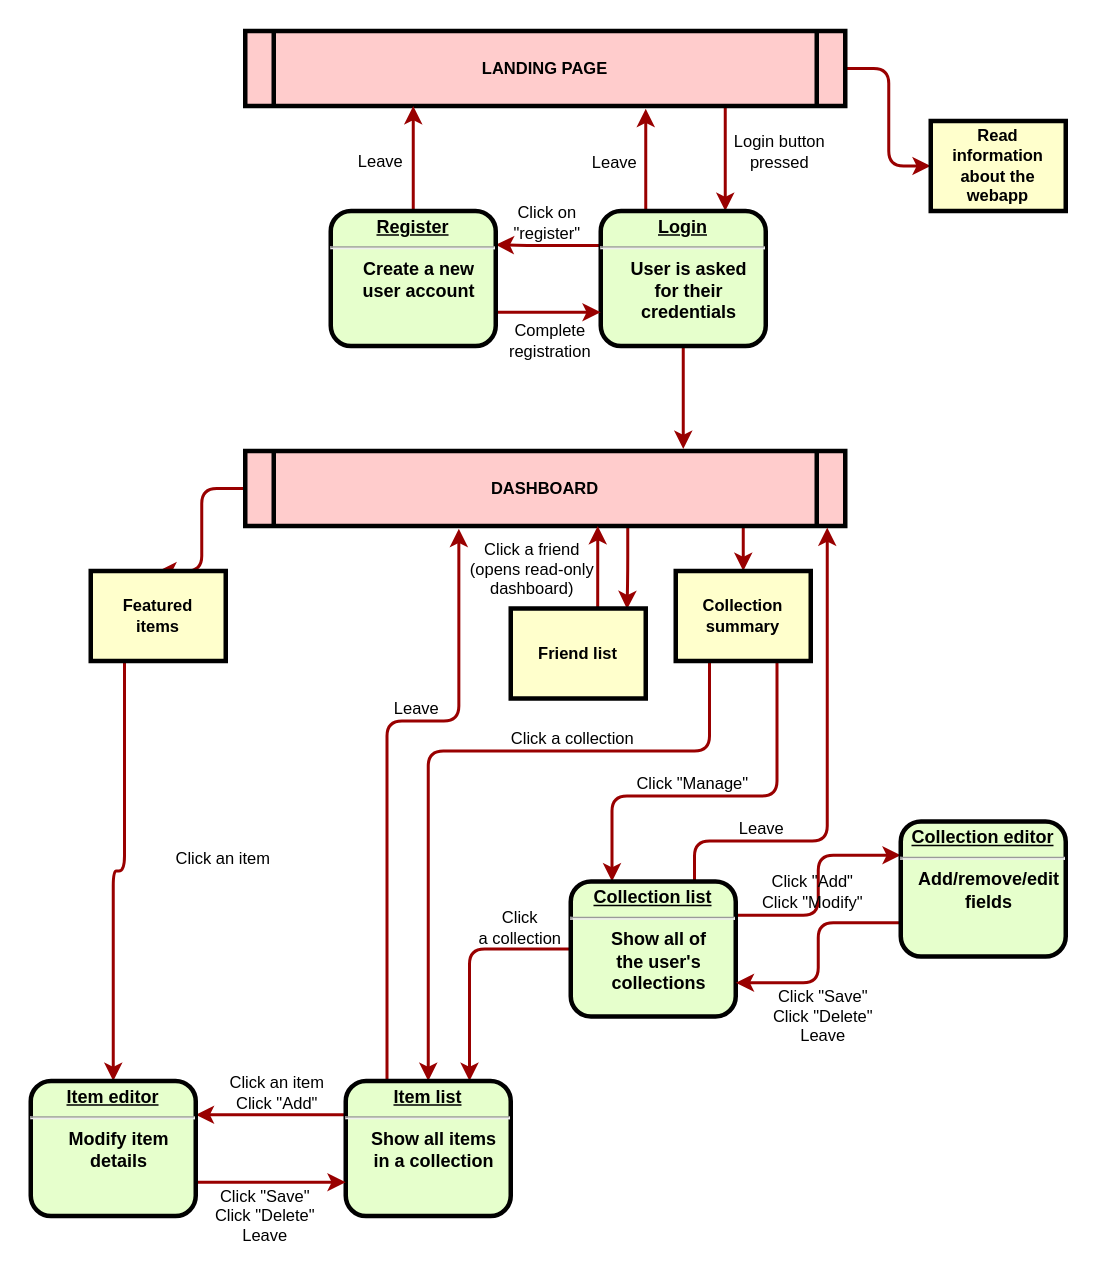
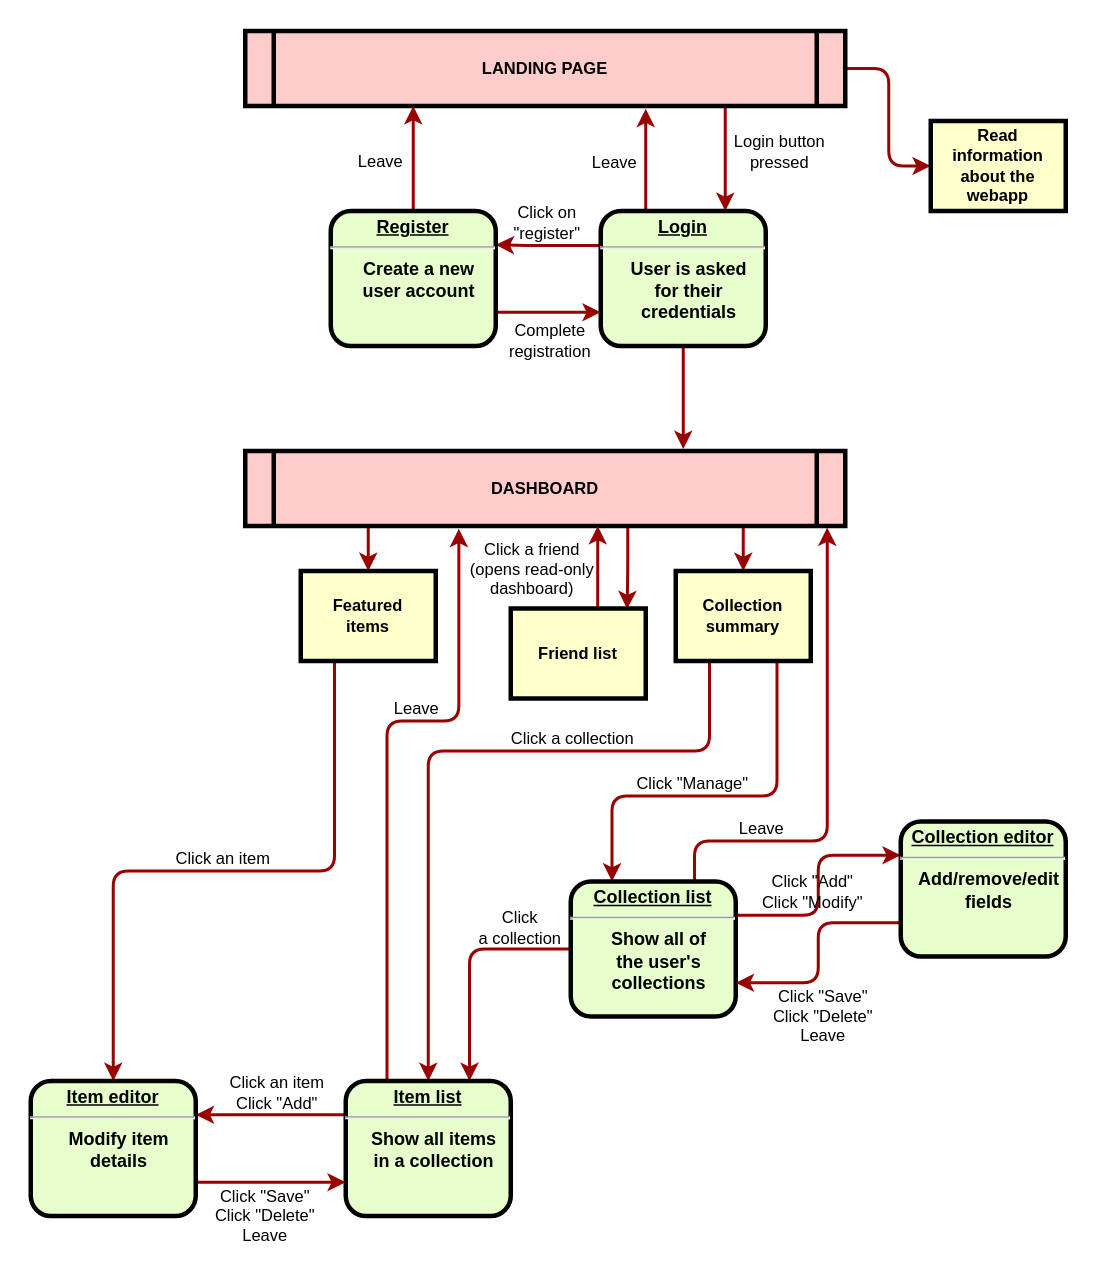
(158, 616) -> (368, 616)
